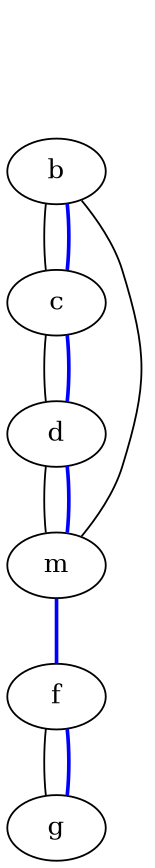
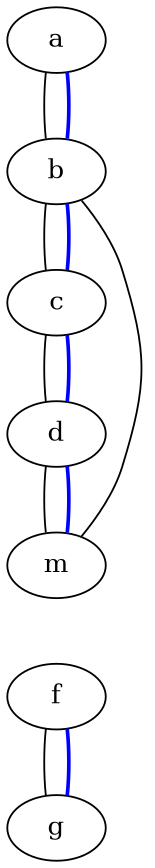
none -> (57, 40)
(57, 631) -> none
